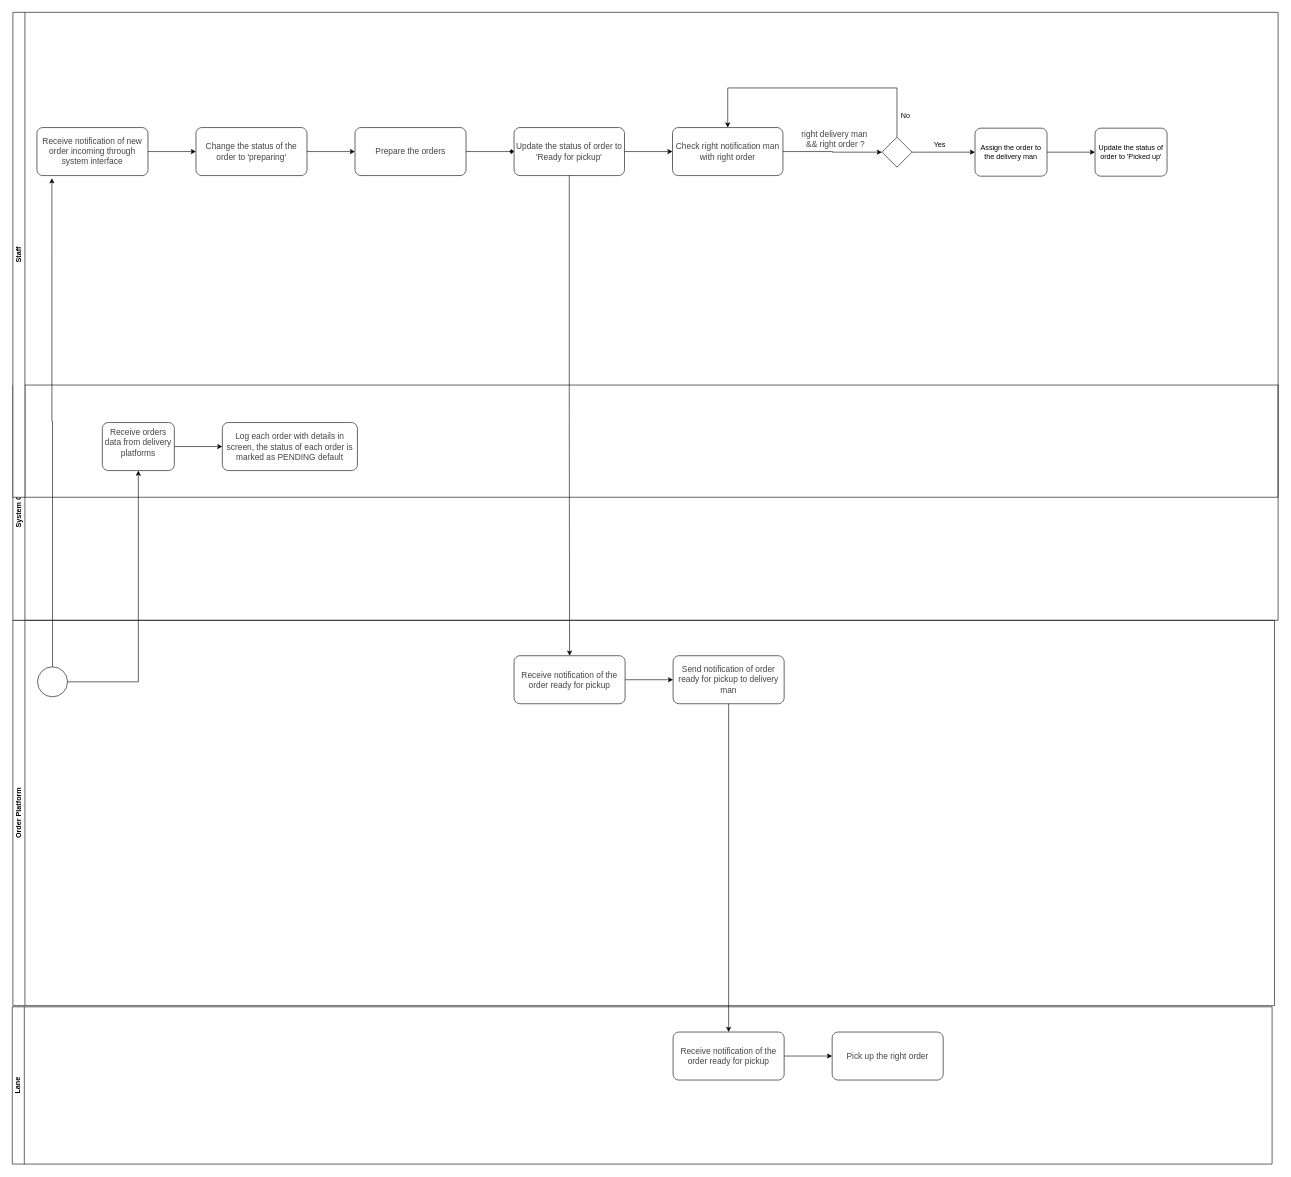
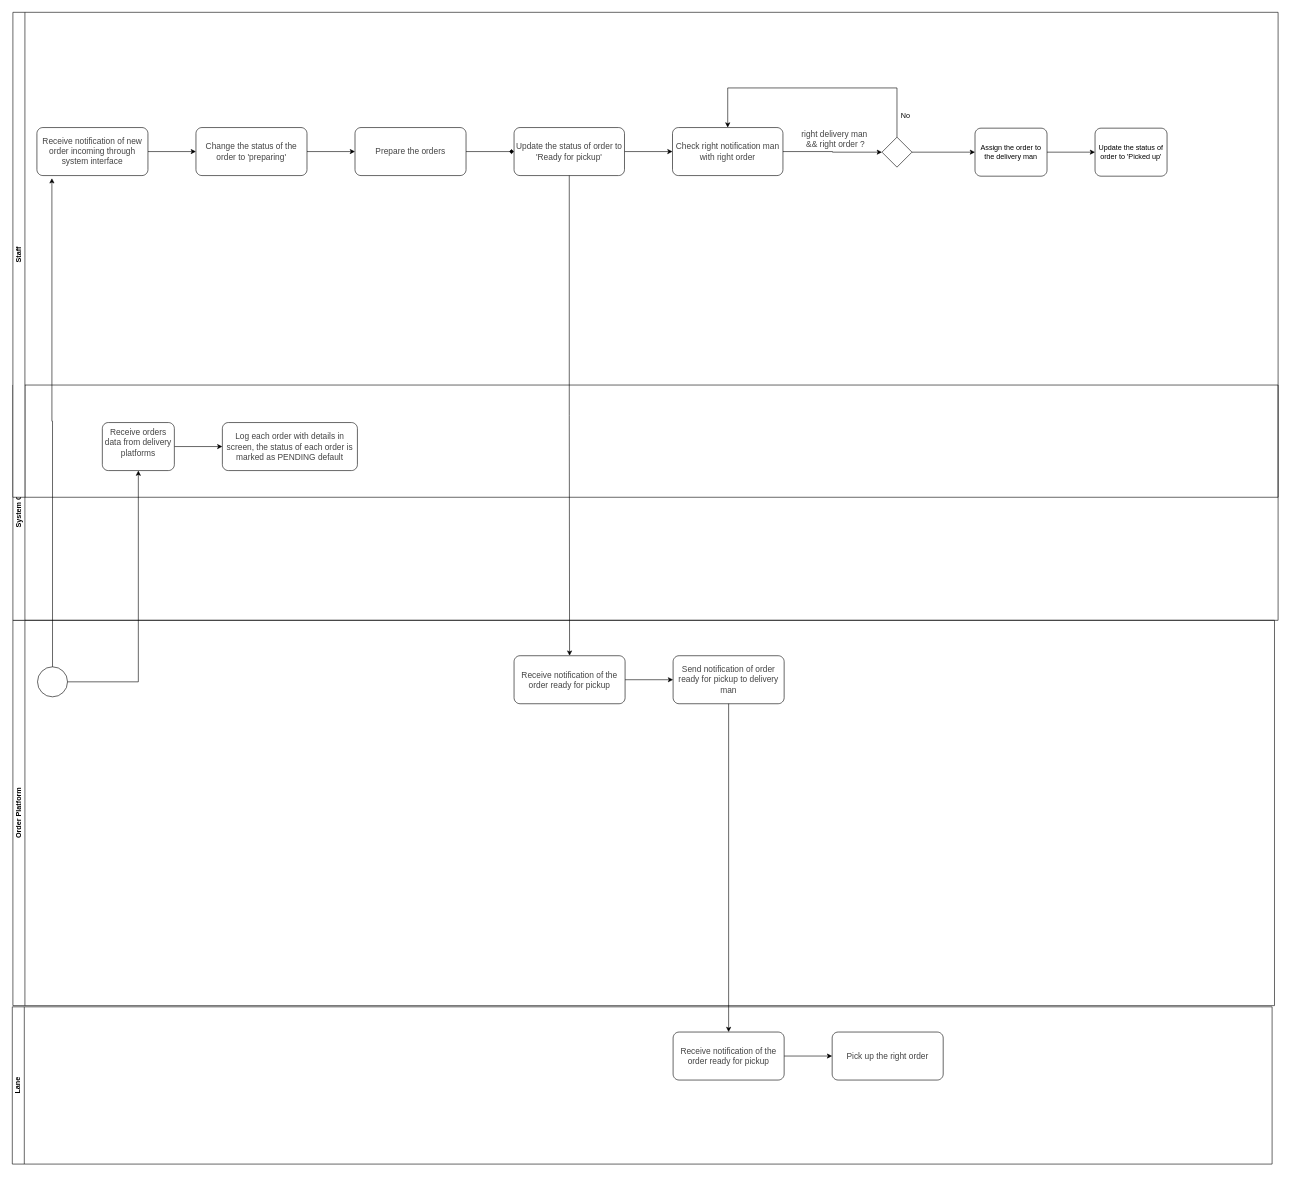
(939, 145) -> none
